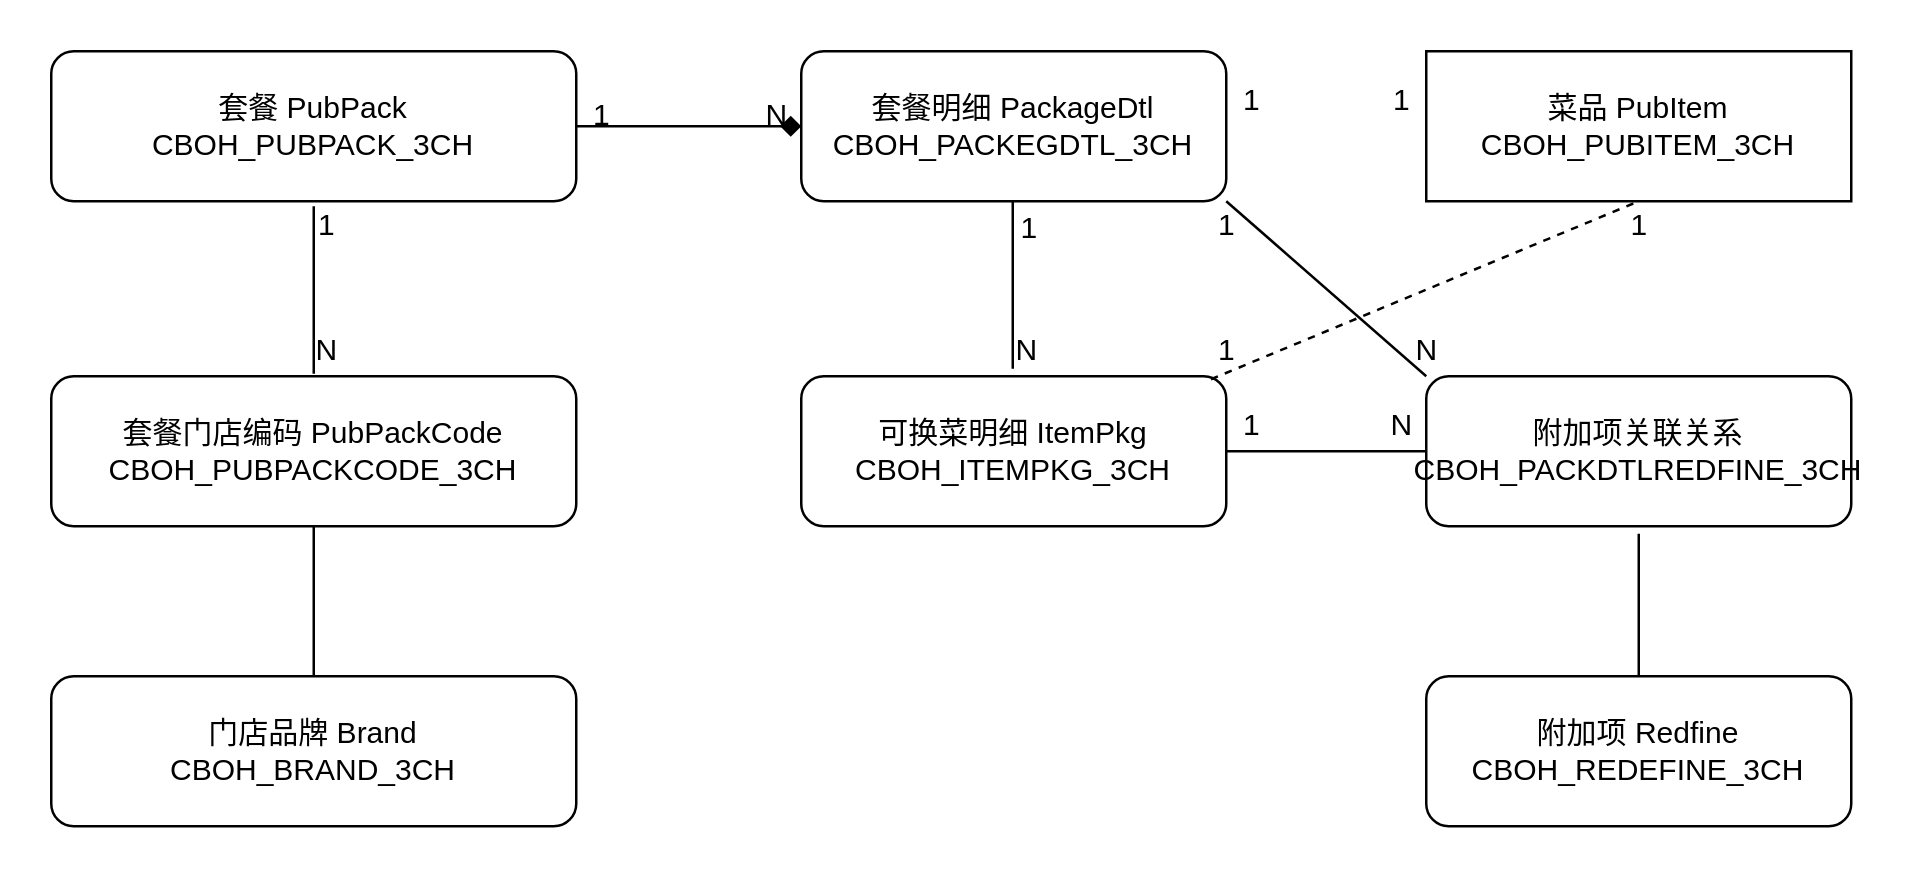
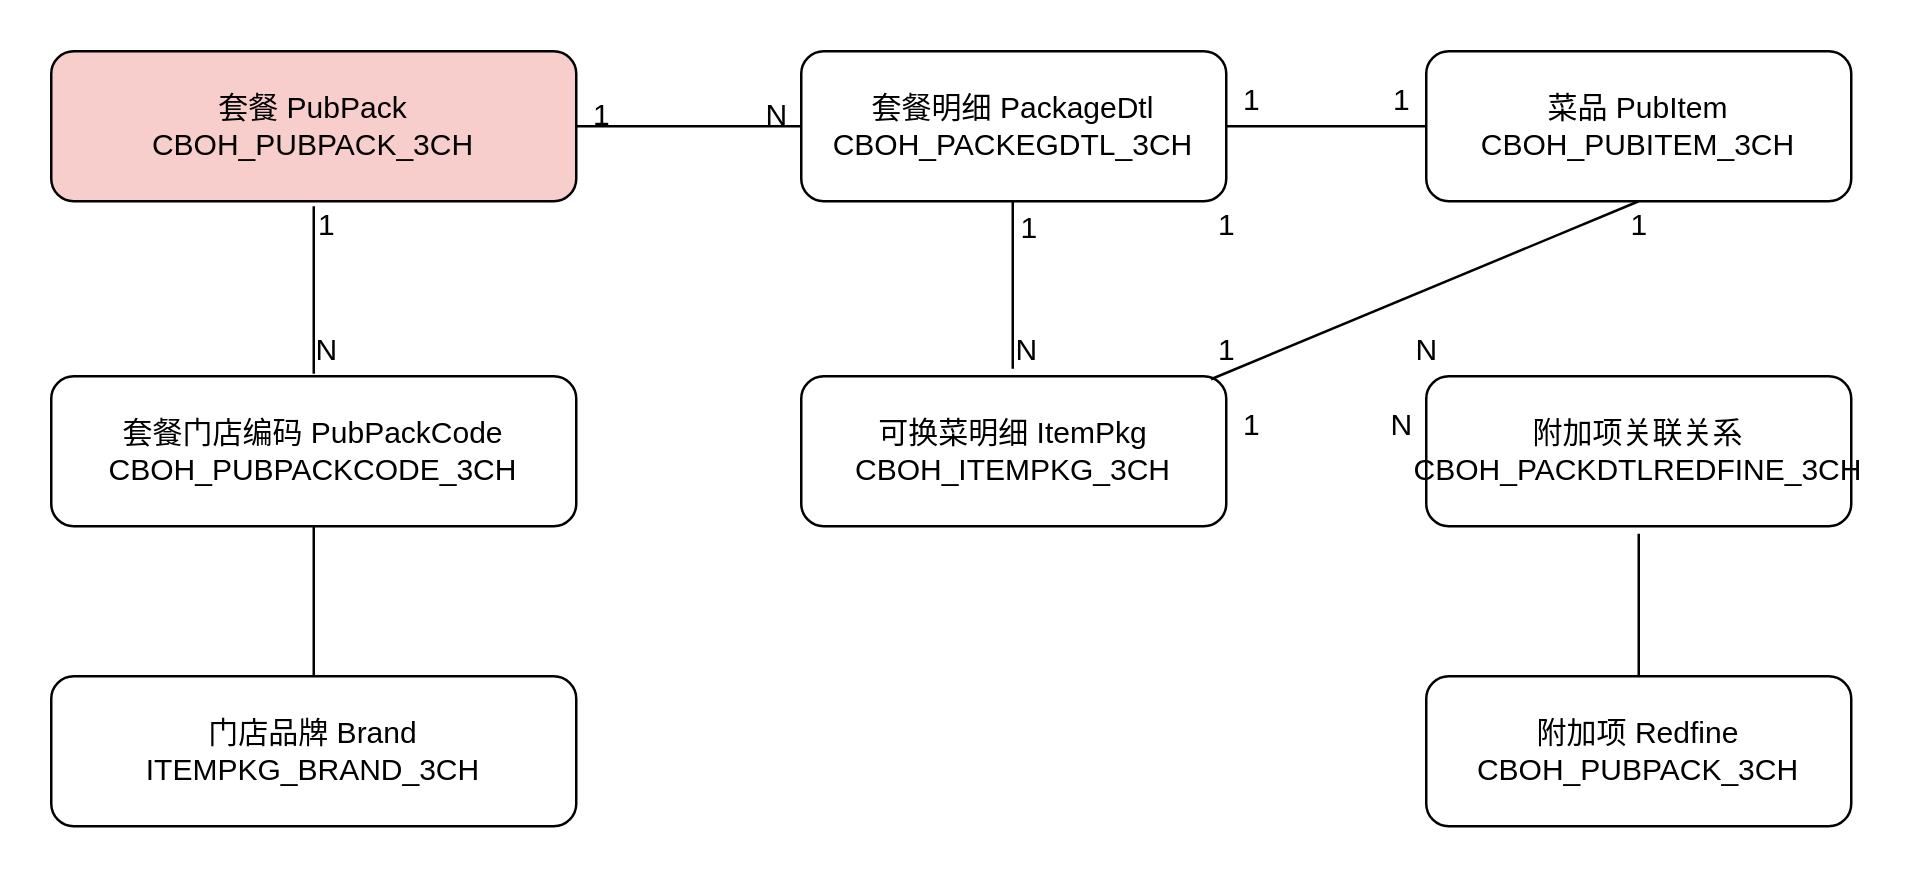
(314, 126) -> (314, 126)
(781, 126) -> (790, 126)
none -> (1326, 126)
(1639, 126) -> (1639, 126)
(1291, 258) -> none
(1501, 259) -> (1501, 259)
(1326, 451) -> none
(314, 751) -> (314, 751)
(1639, 751) -> (1639, 751)
